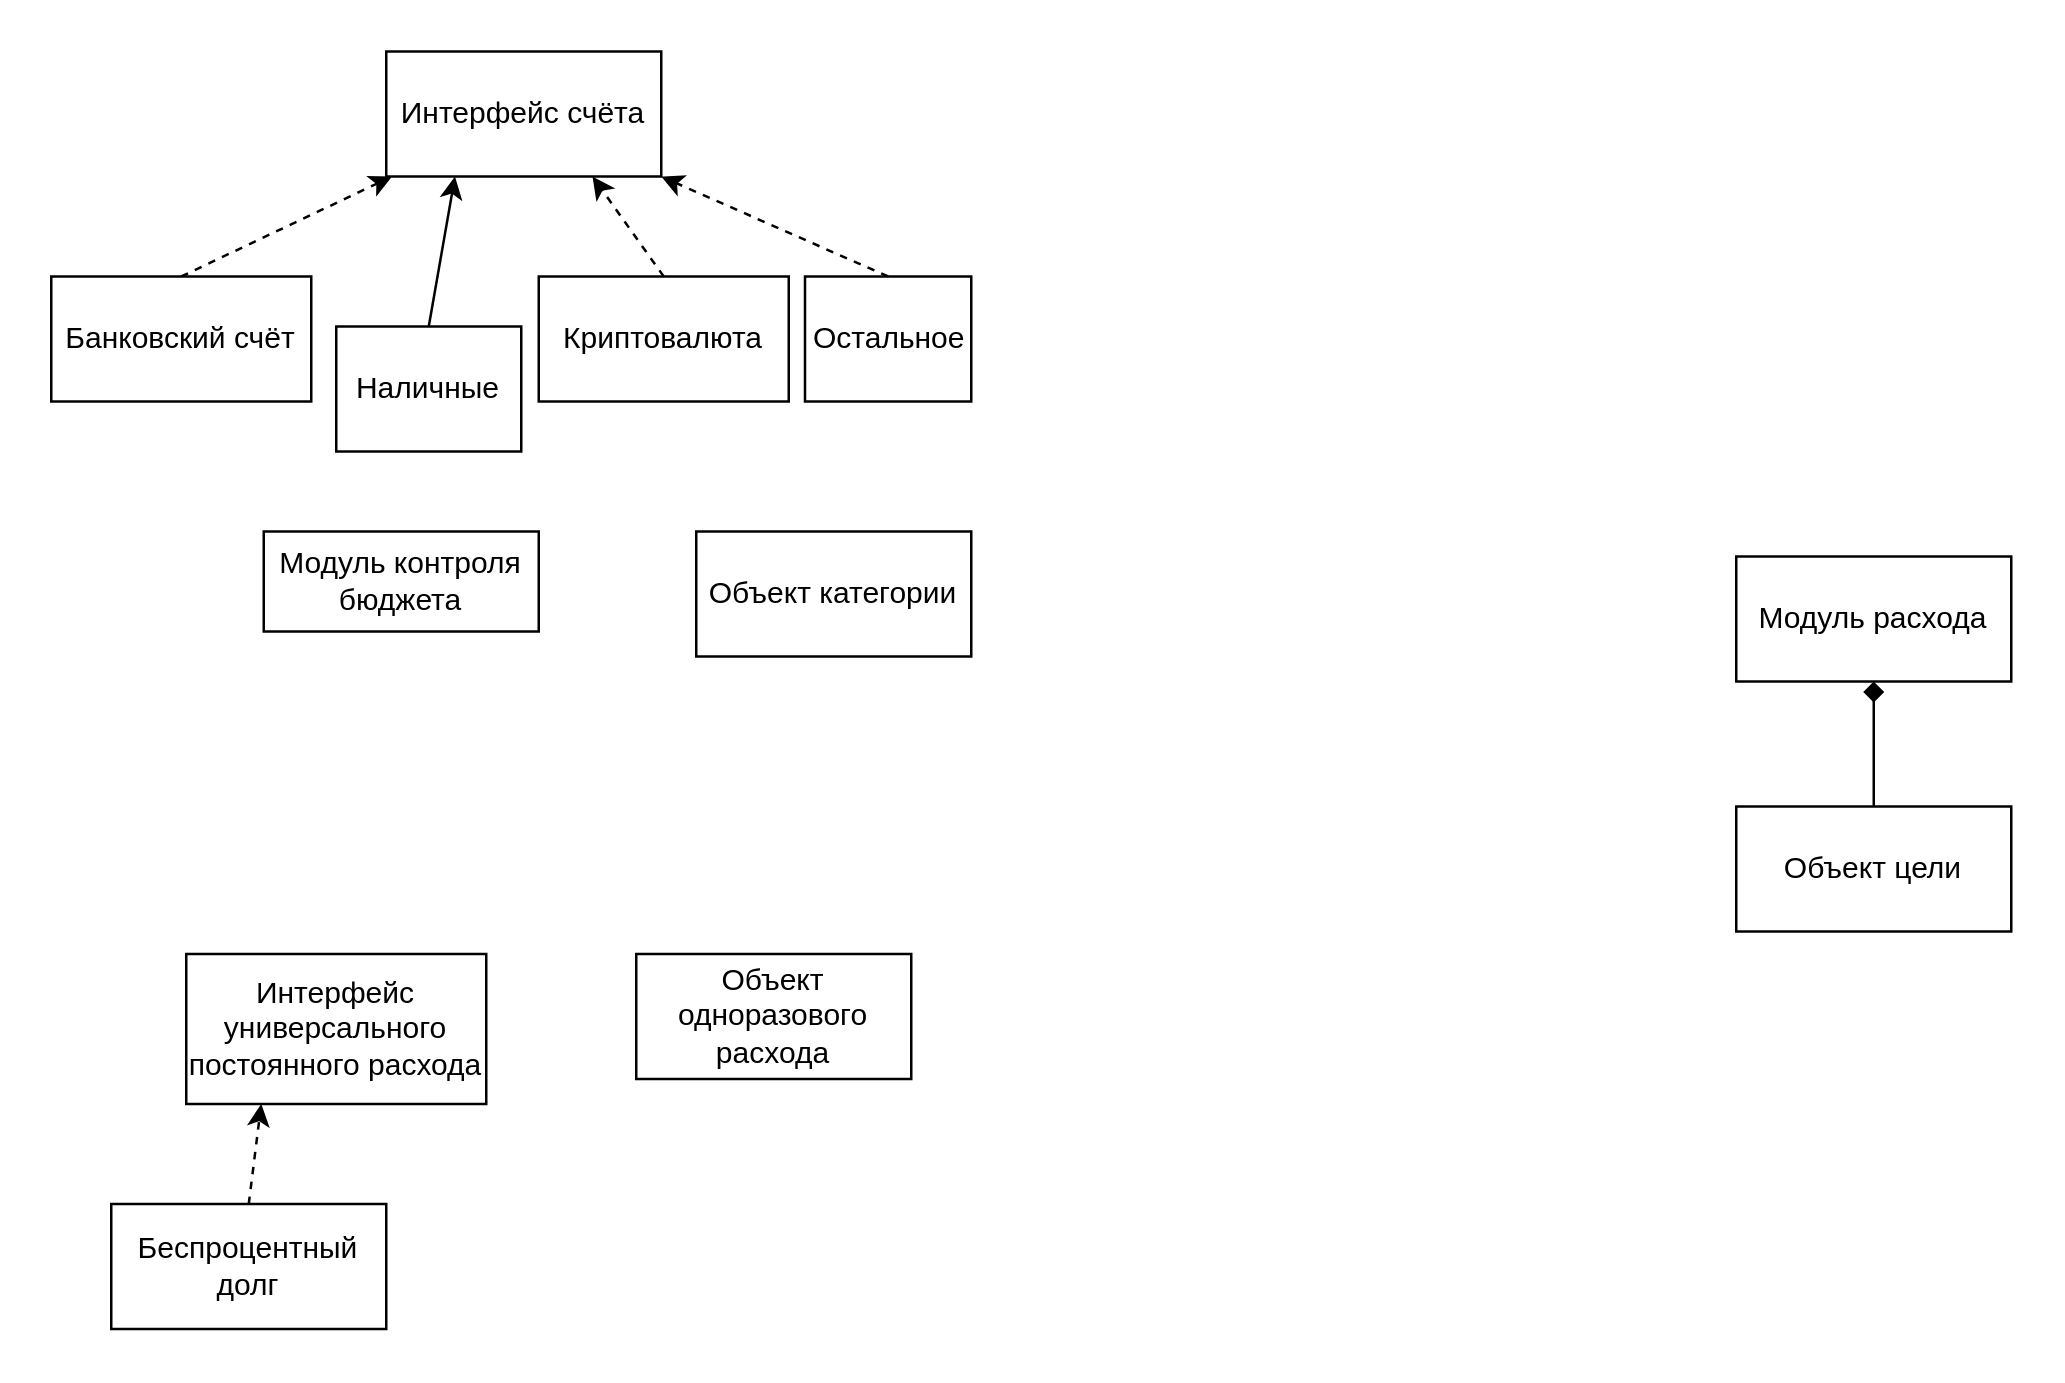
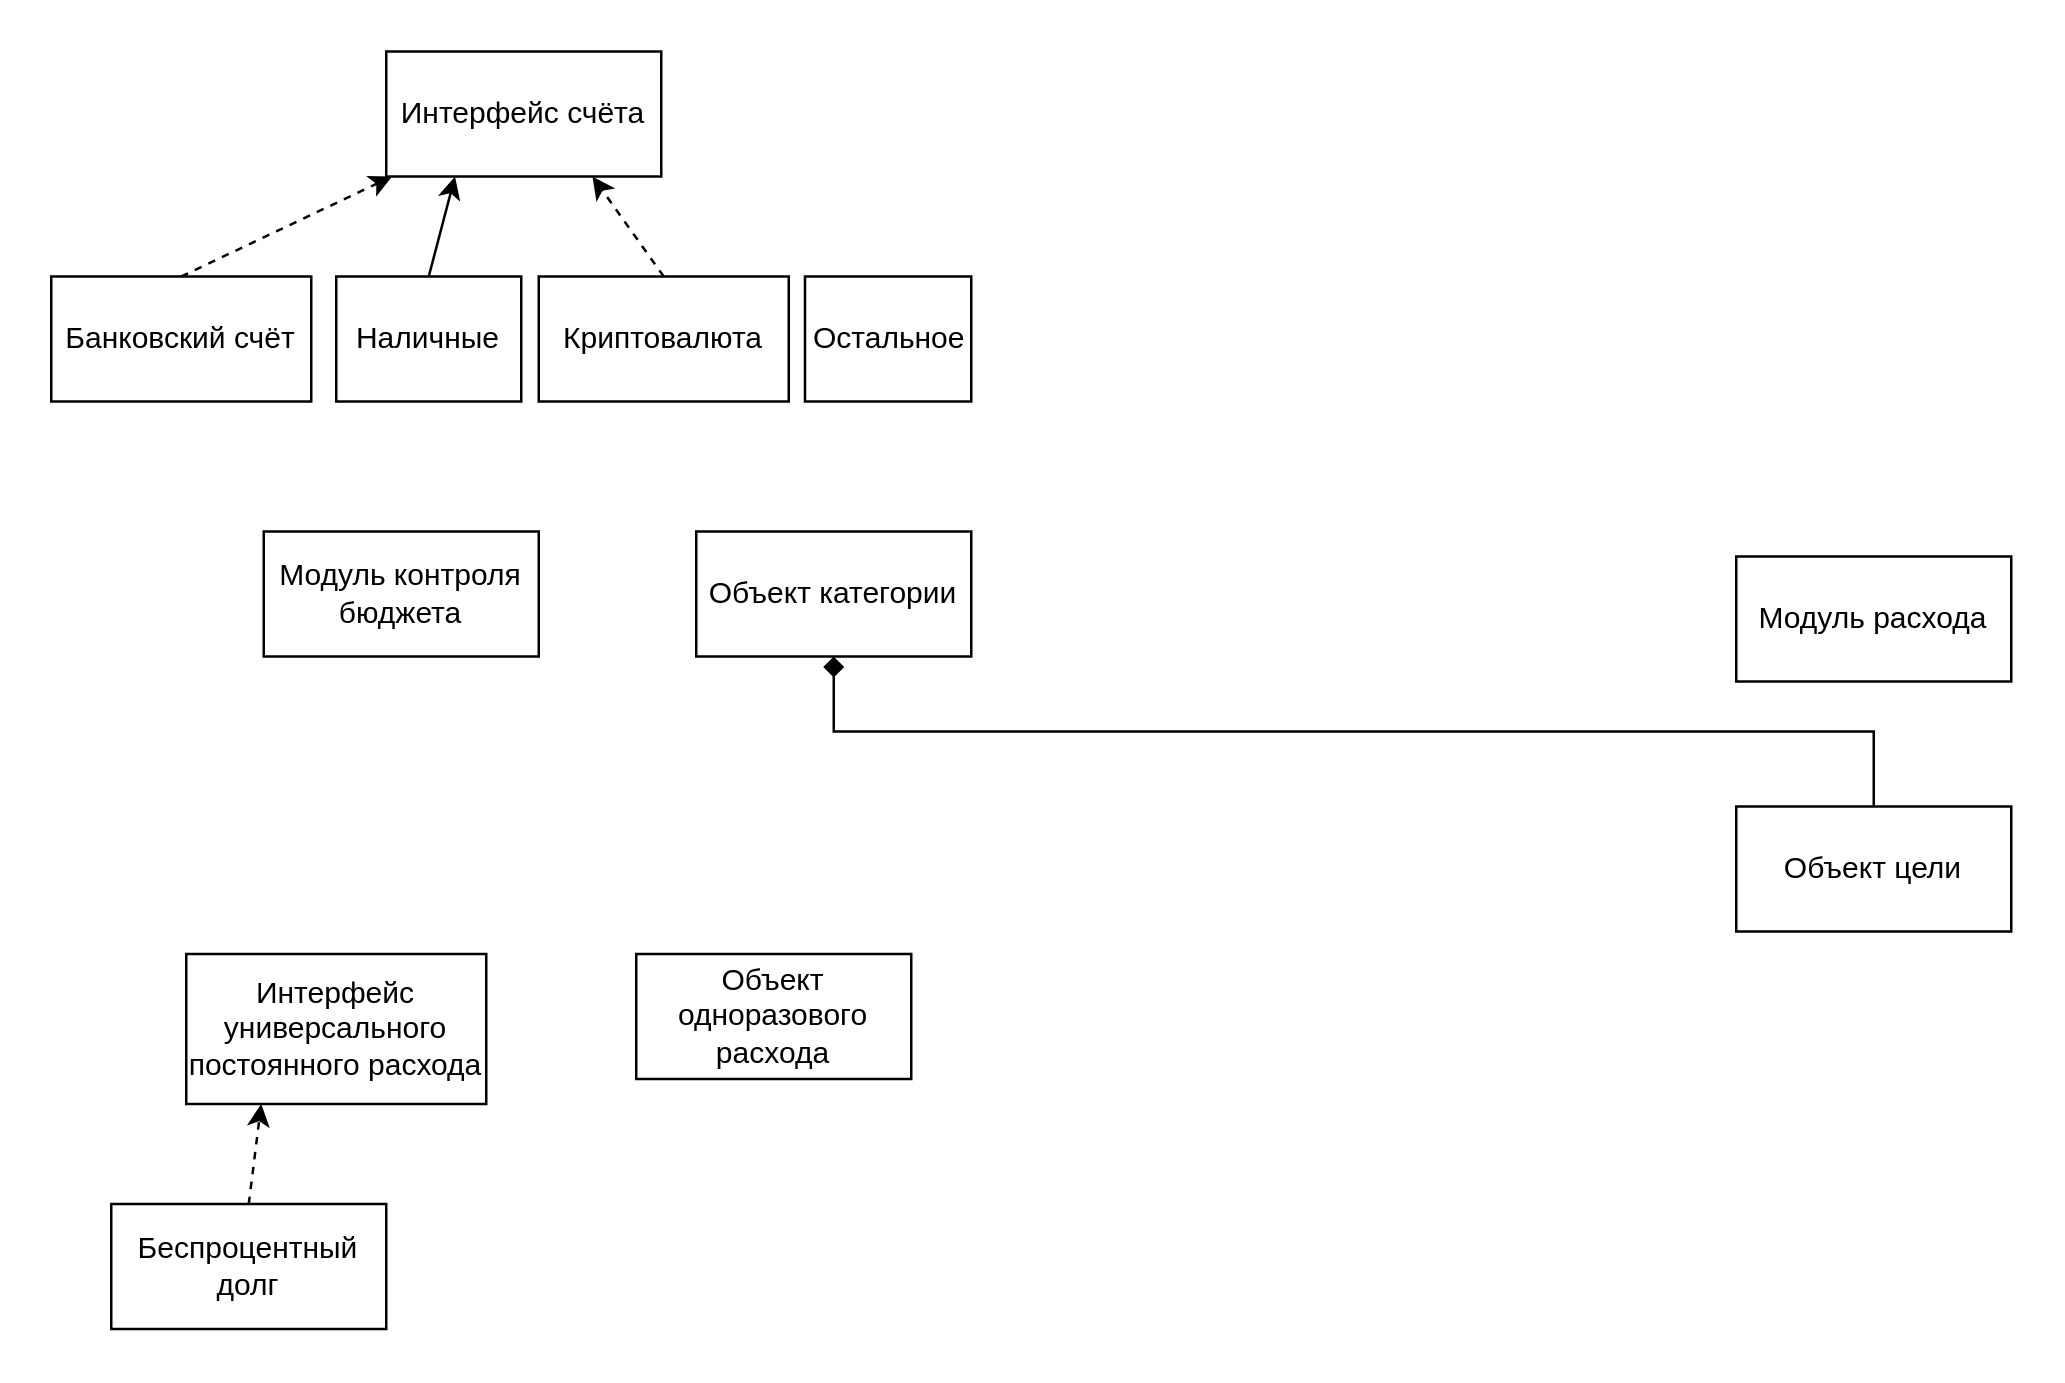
(783, 230) -> none
(429, 389) -> (429, 339)
(401, 581) -> (401, 594)
(1874, 717) -> (1328, 731)
